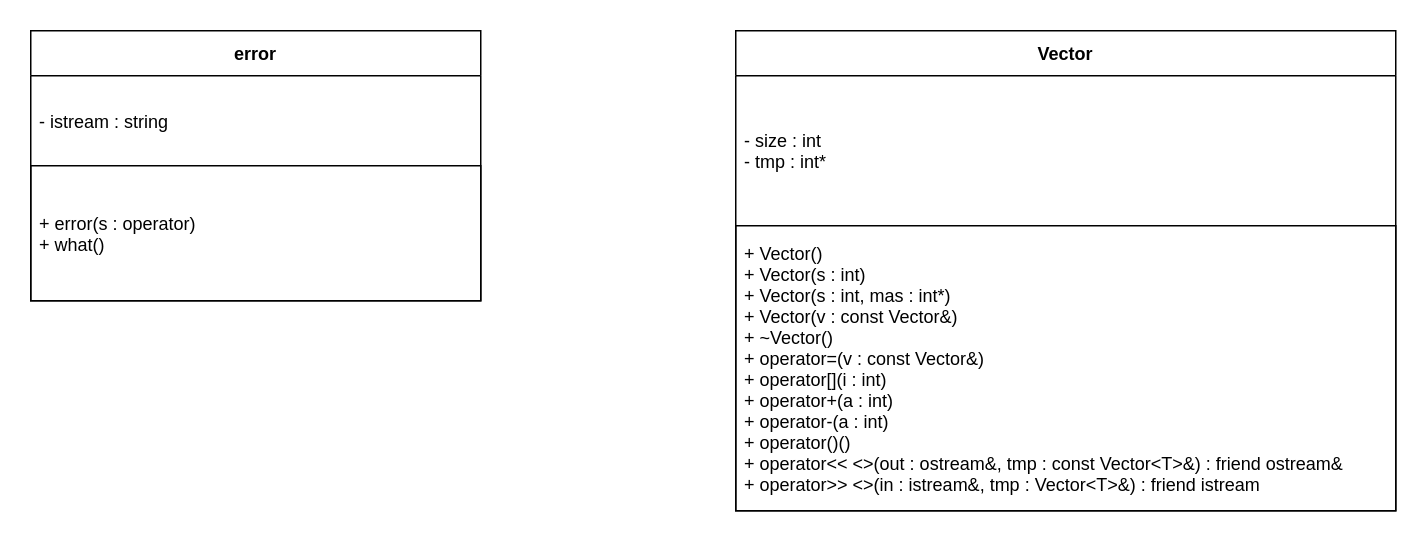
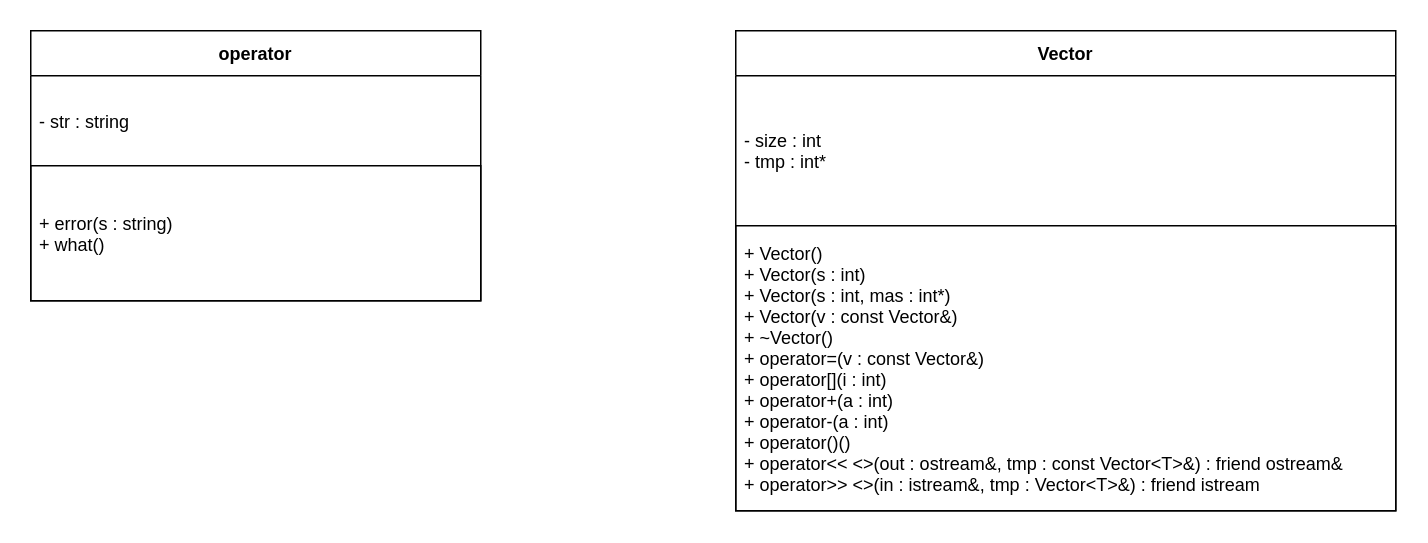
(255, 54) -> (255, 54)
(116, 122) -> (98, 122)
(135, 224) -> (123, 224)
